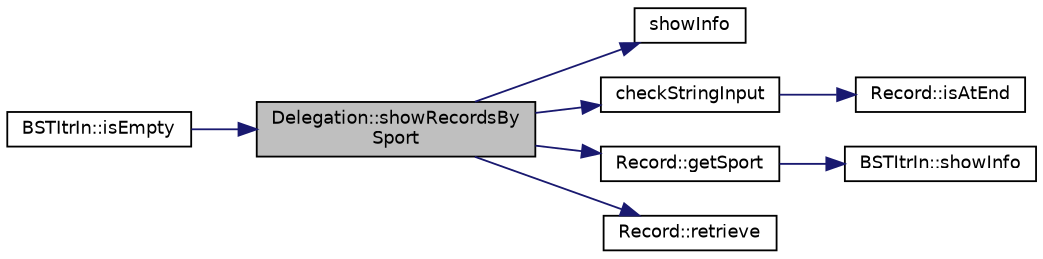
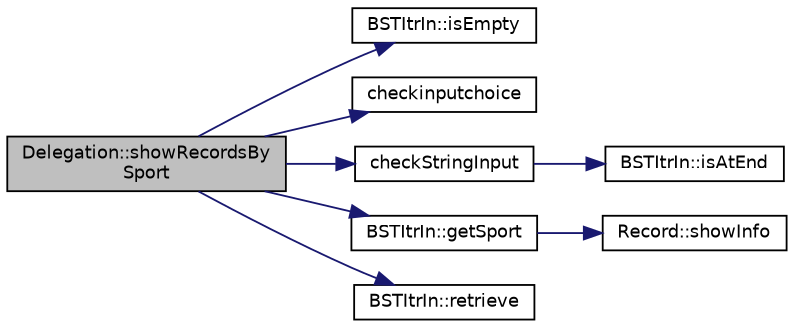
(690, 25) -> (444, 95)
(940, 95) -> (695, 164)
(215, 129) -> (287, 91)
(690, 164) -> (444, 233)
(940, 164) -> (695, 233)
(690, 233) -> (444, 302)
